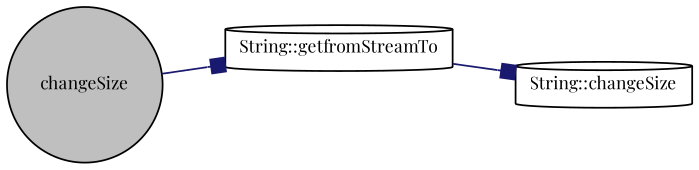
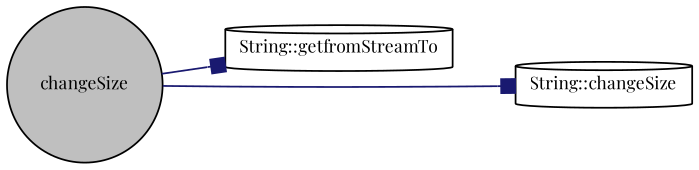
(475, 67) -> (330, 87)
